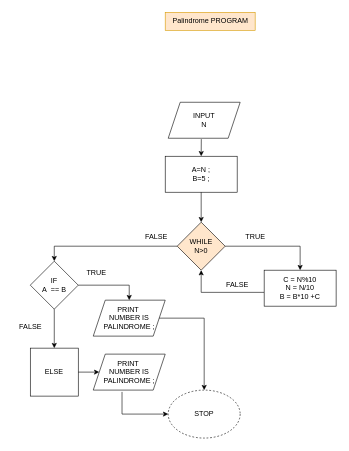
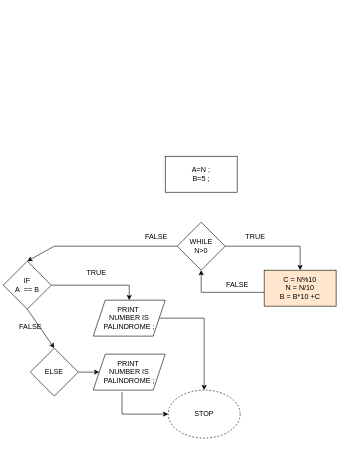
(210, 21) -> none
(204, 120) -> none
(201, 150) -> none
(201, 216) -> none
(201, 246) -> (201, 246)
(54, 285) -> (27, 285)
(300, 288) -> (300, 288)
(54, 372) -> (54, 372)
